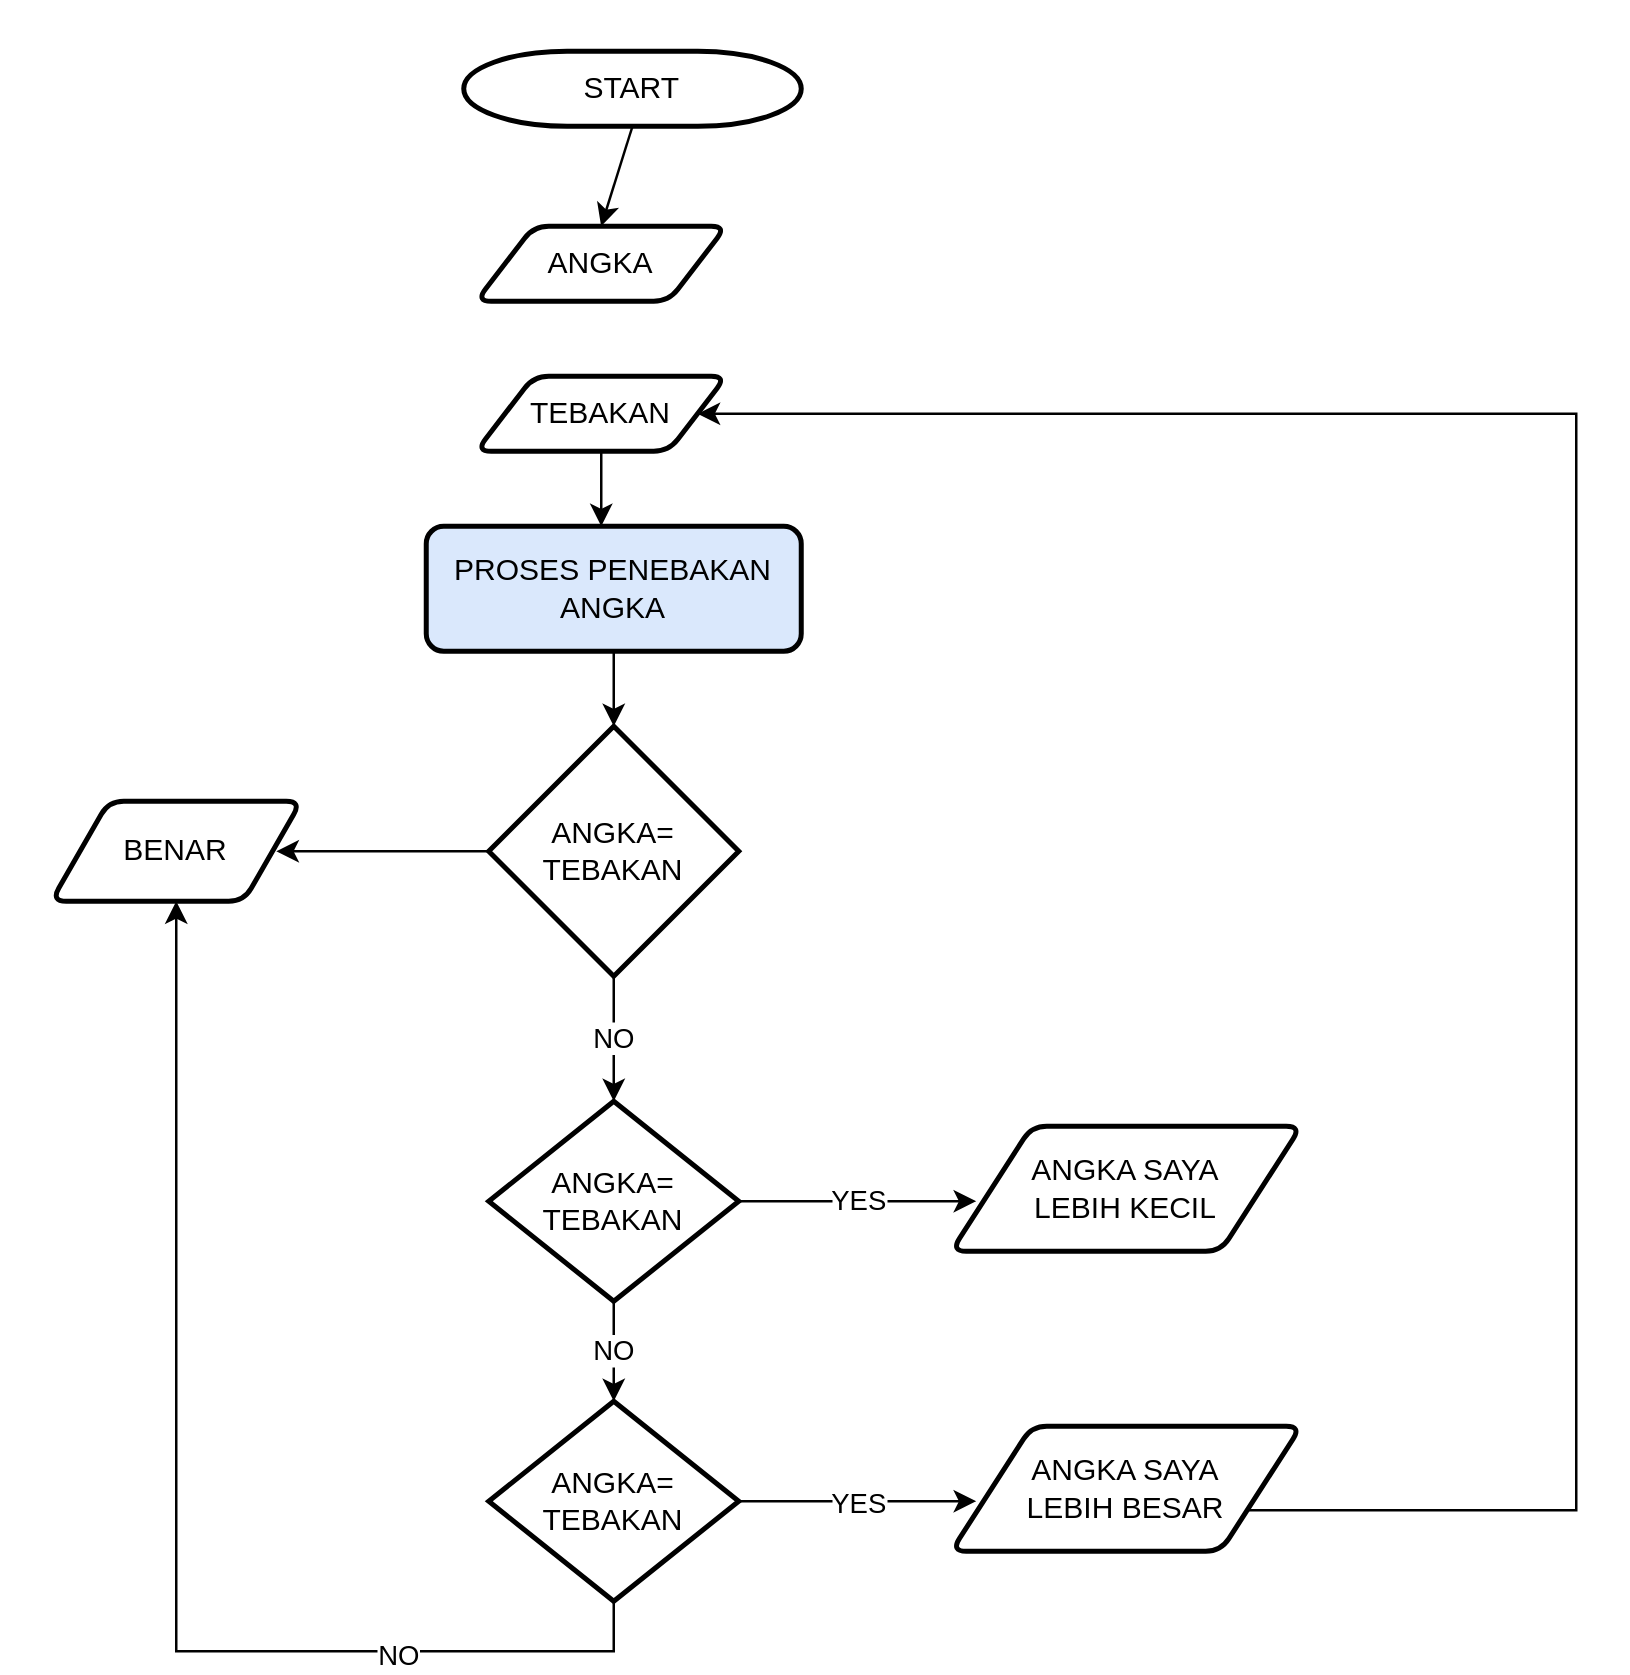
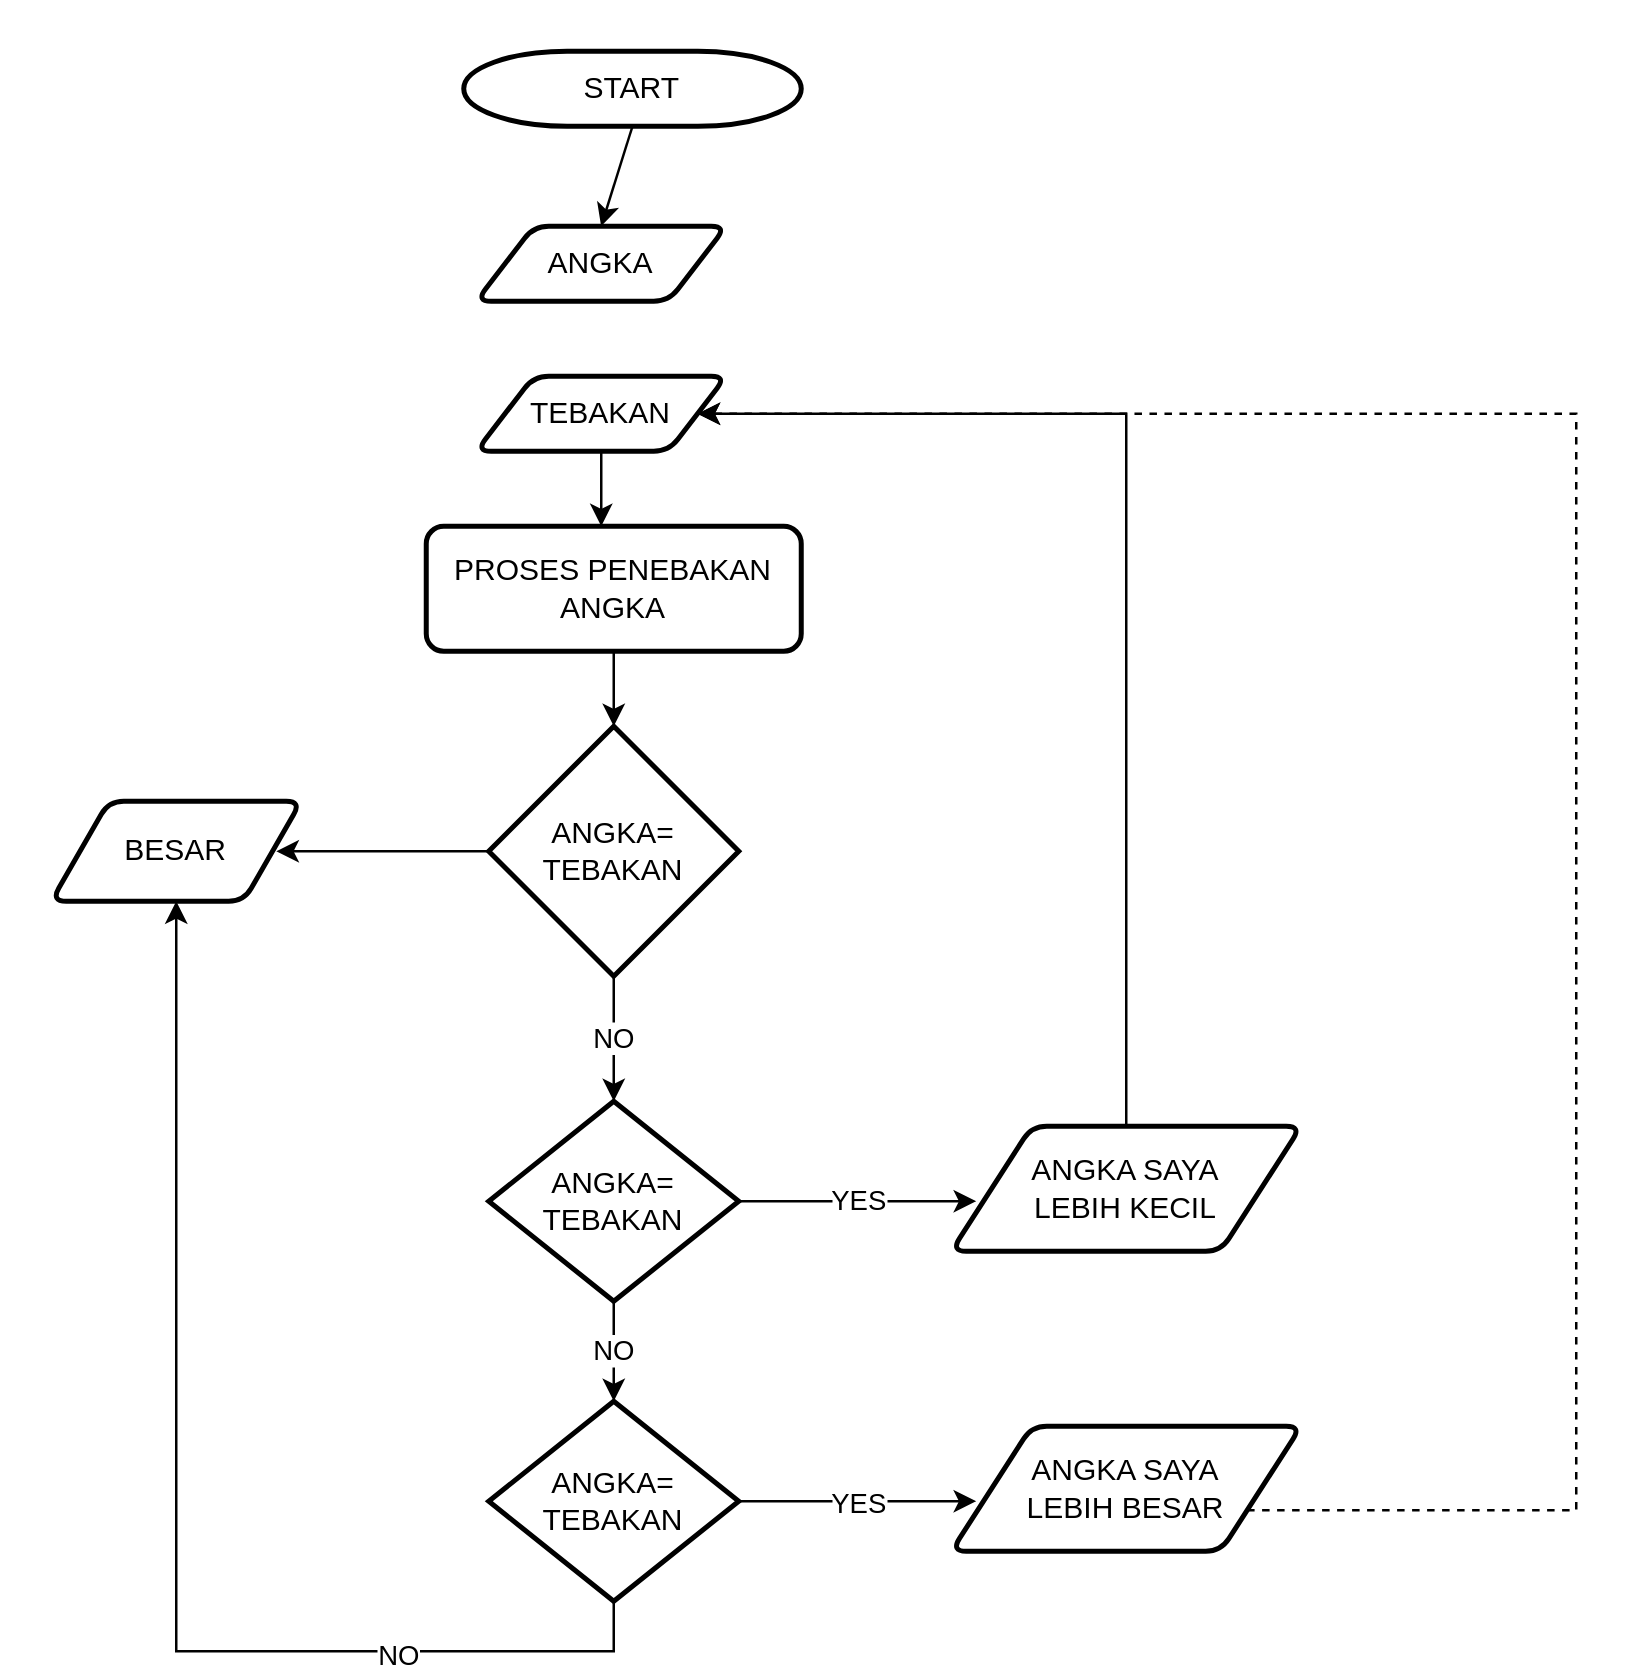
(614, 589) -> (614, 589)
none -> (1126, 771)
(176, 851) -> (176, 851)
(1576, 901) -> (1576, 901)
